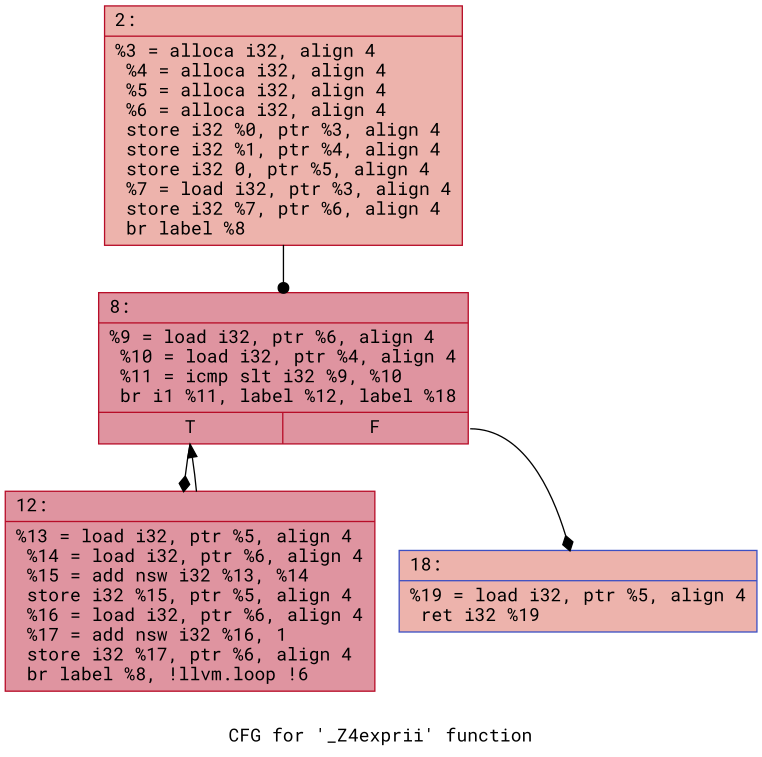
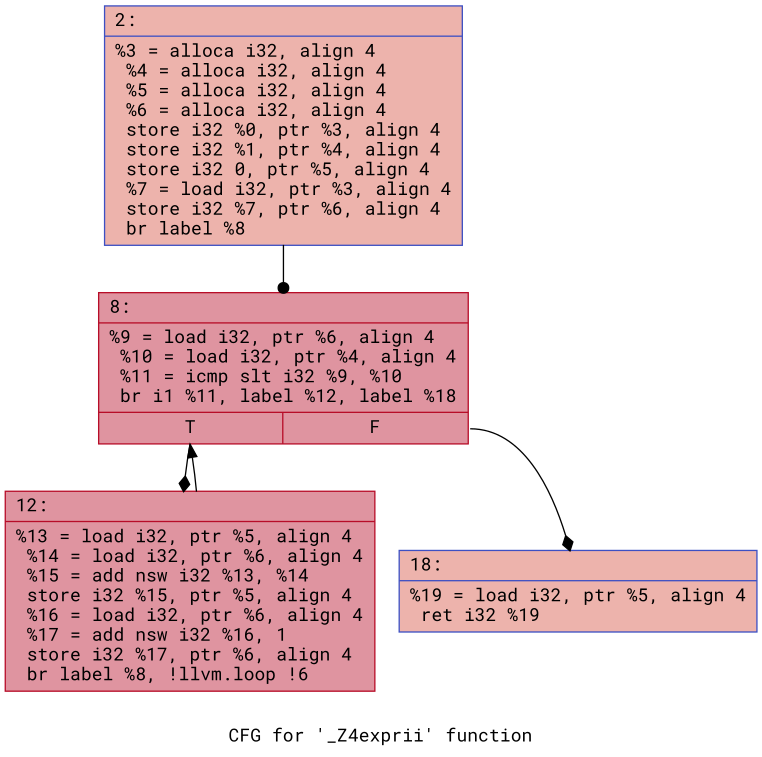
(283, 126) -> (283, 126)
